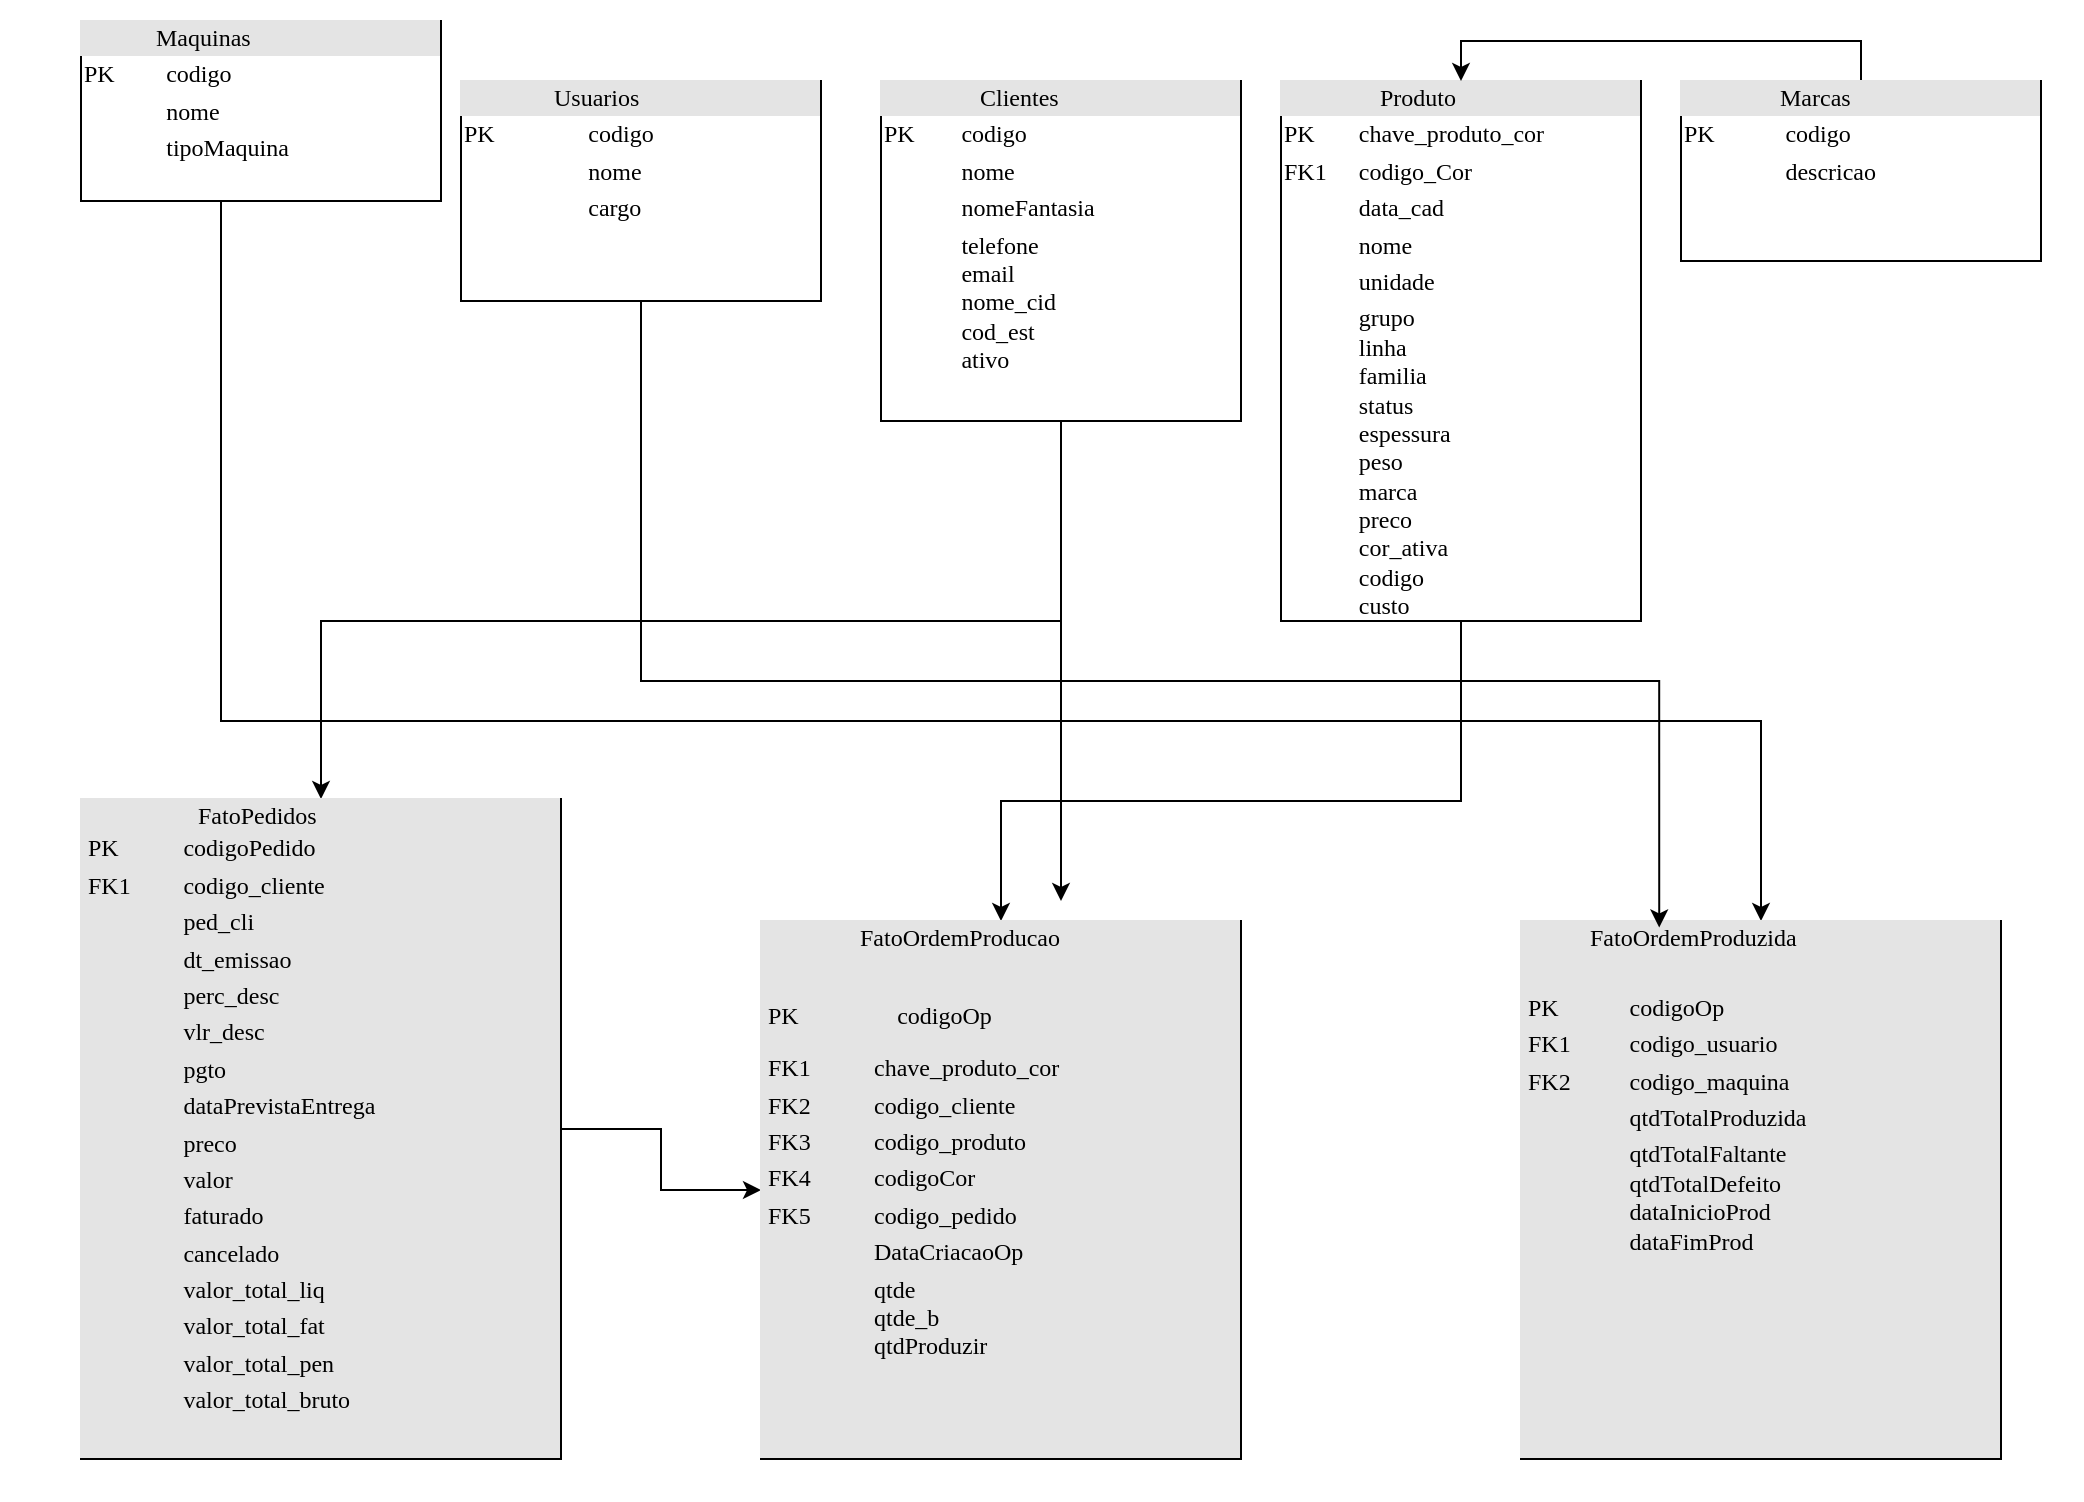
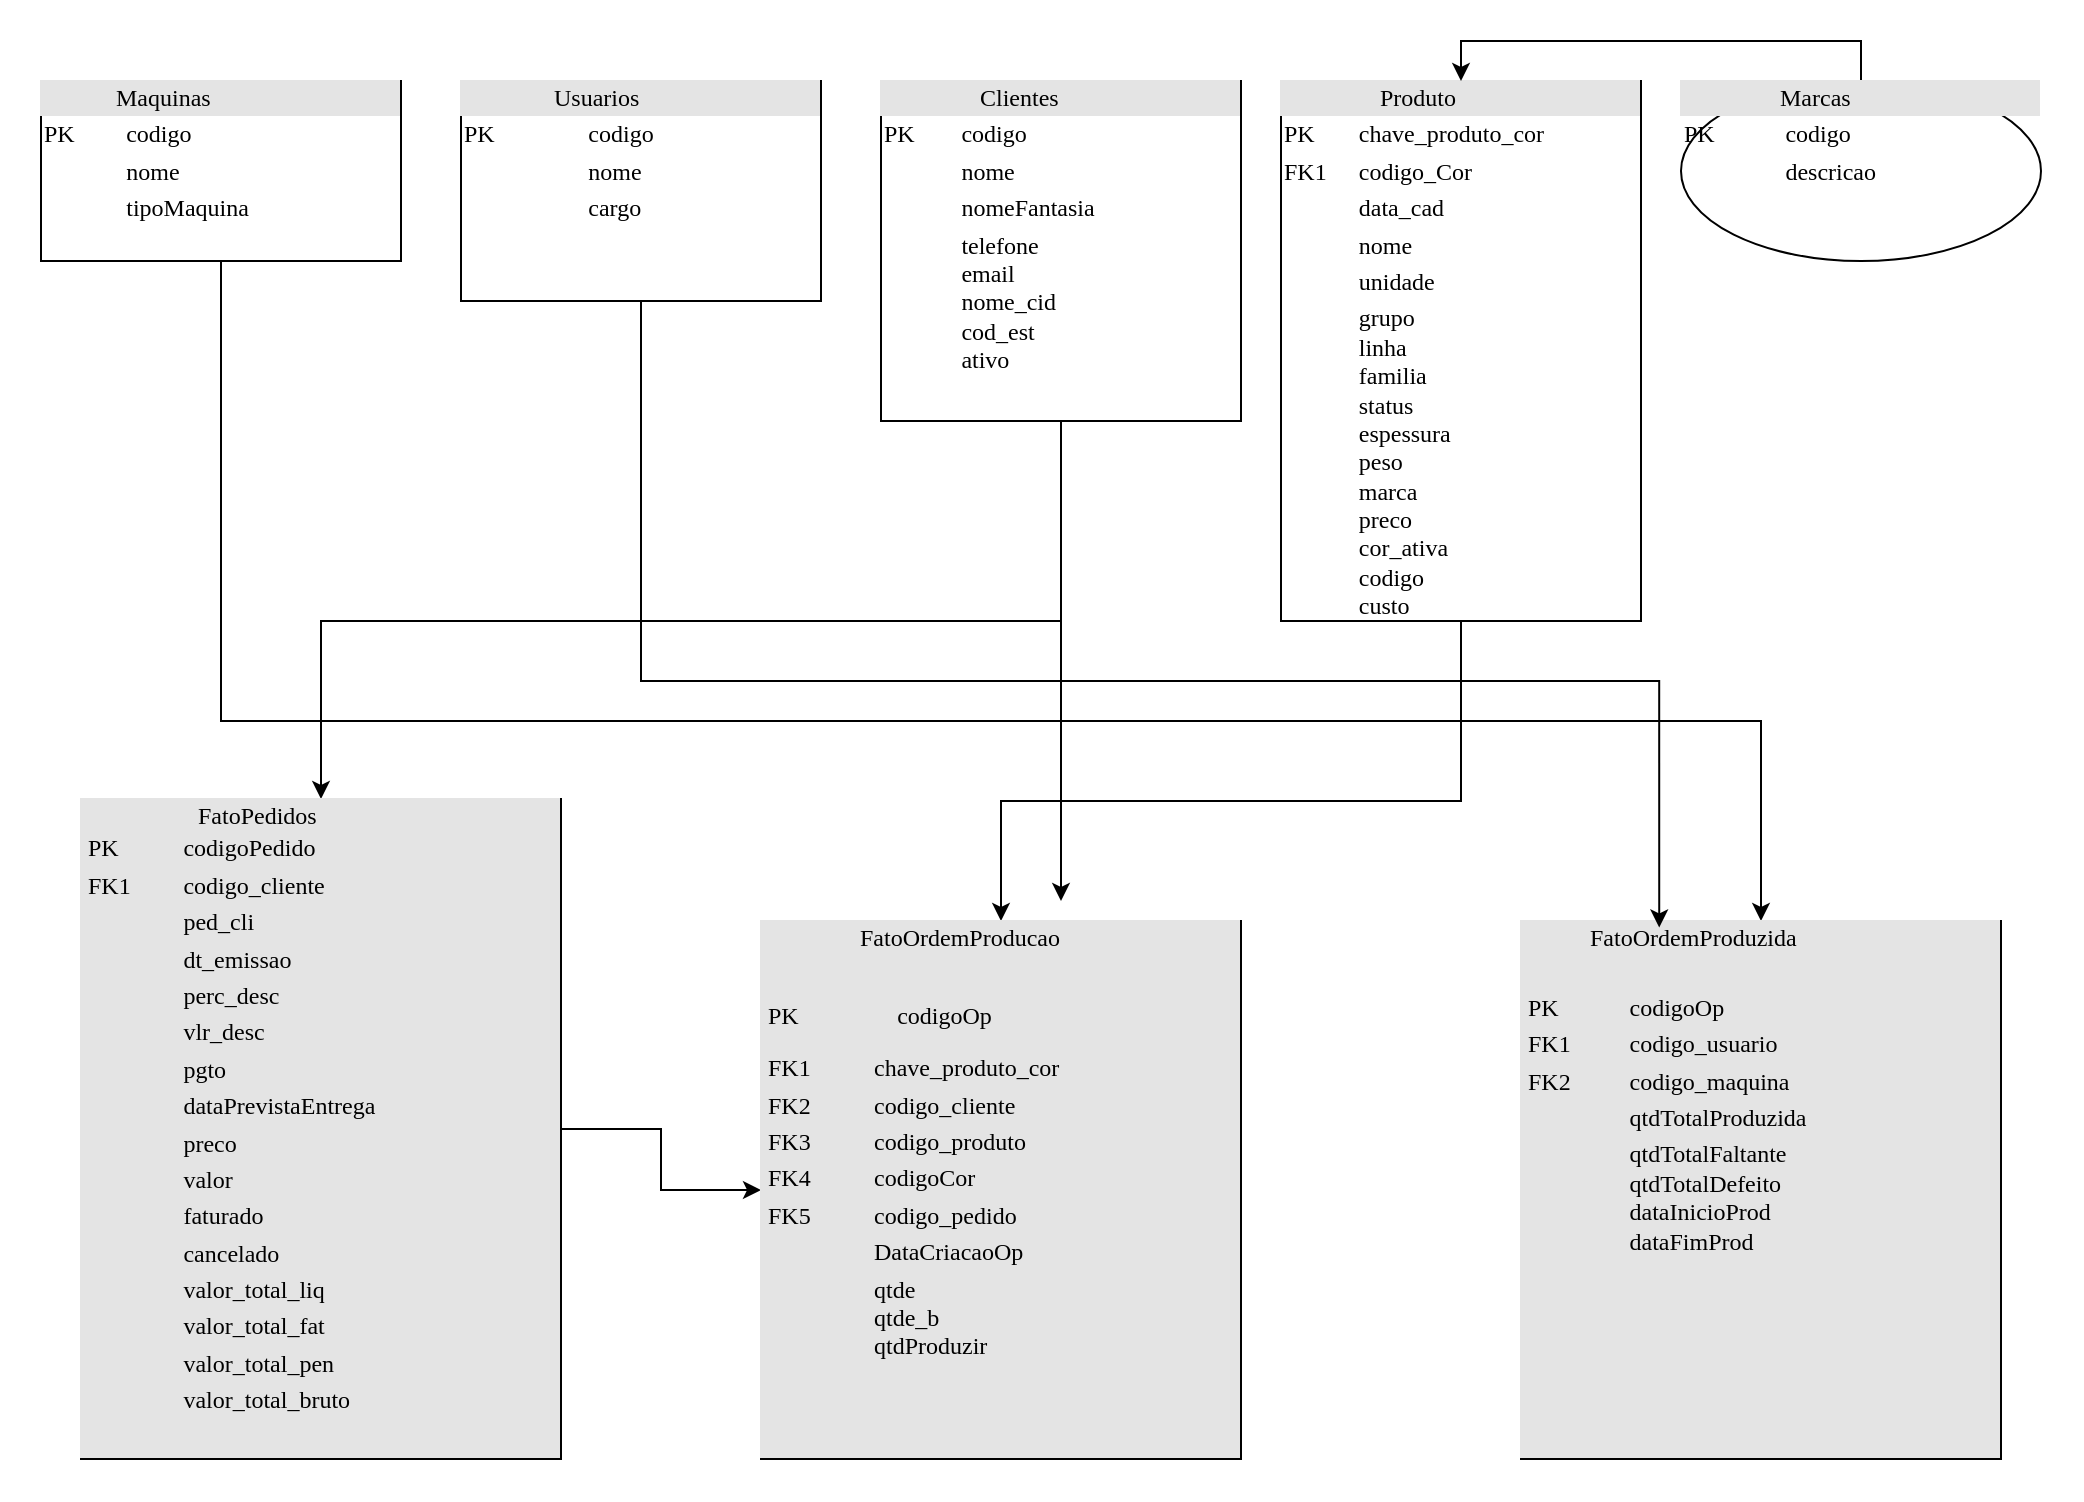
(261, 111) -> (221, 171)
(1861, 171) -> (1861, 171)
